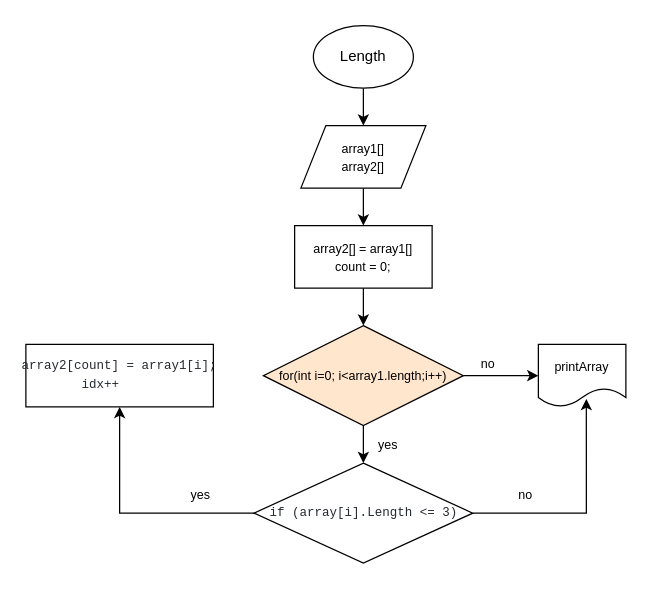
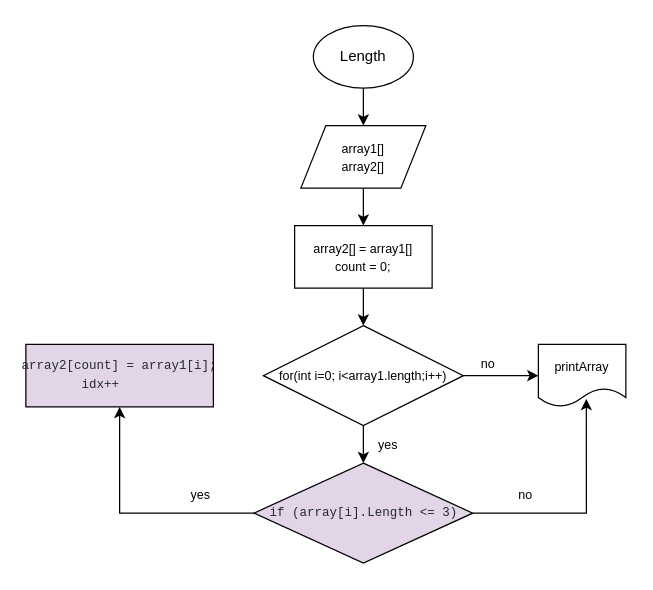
(119, 376) -> (119, 376)
(363, 376) -> (363, 376)
(363, 513) -> (363, 513)
